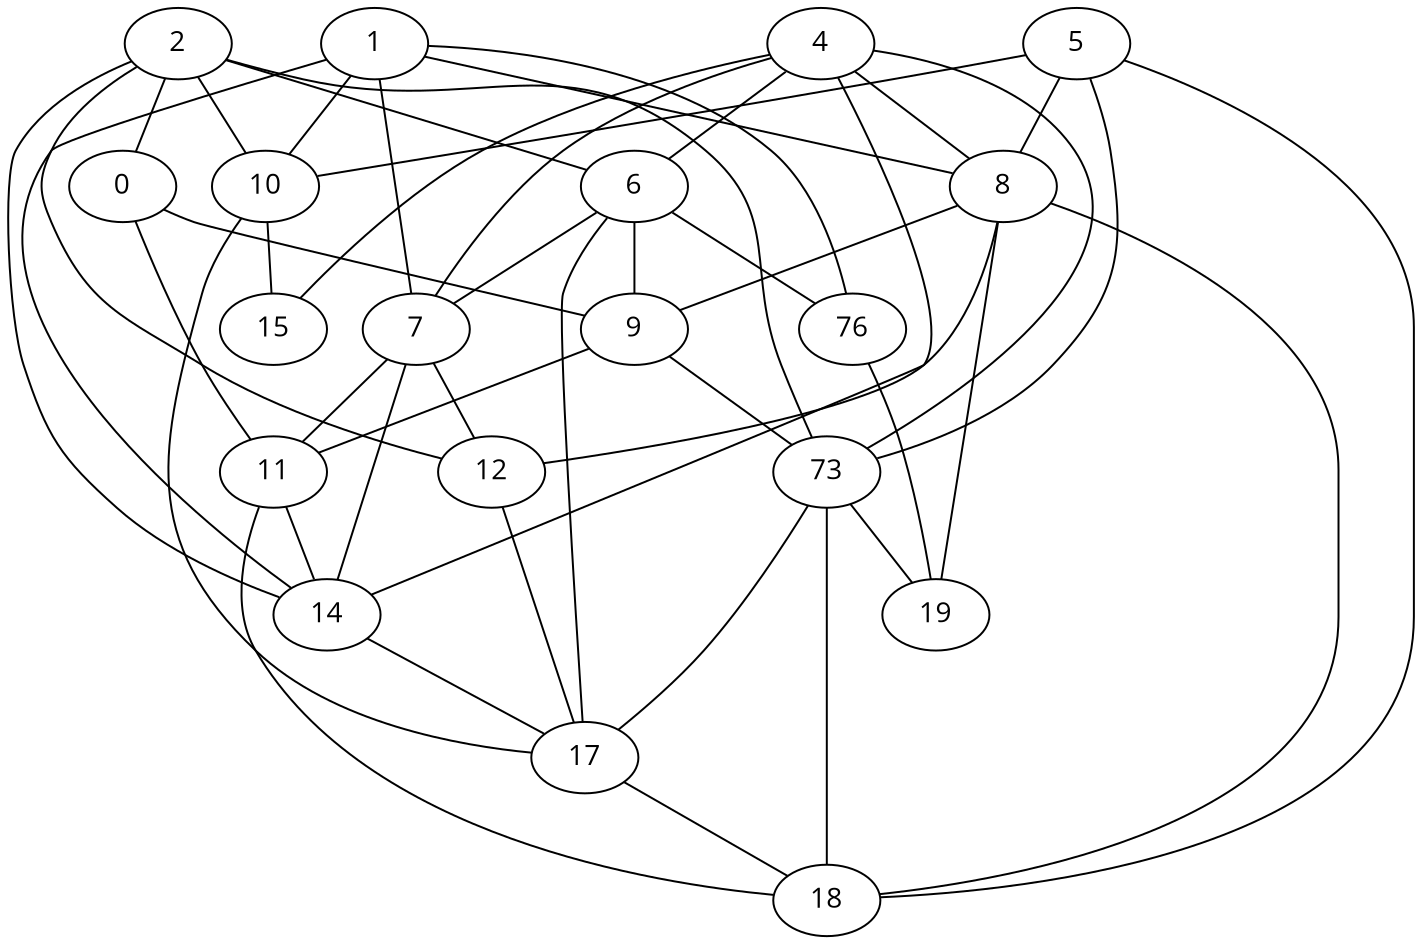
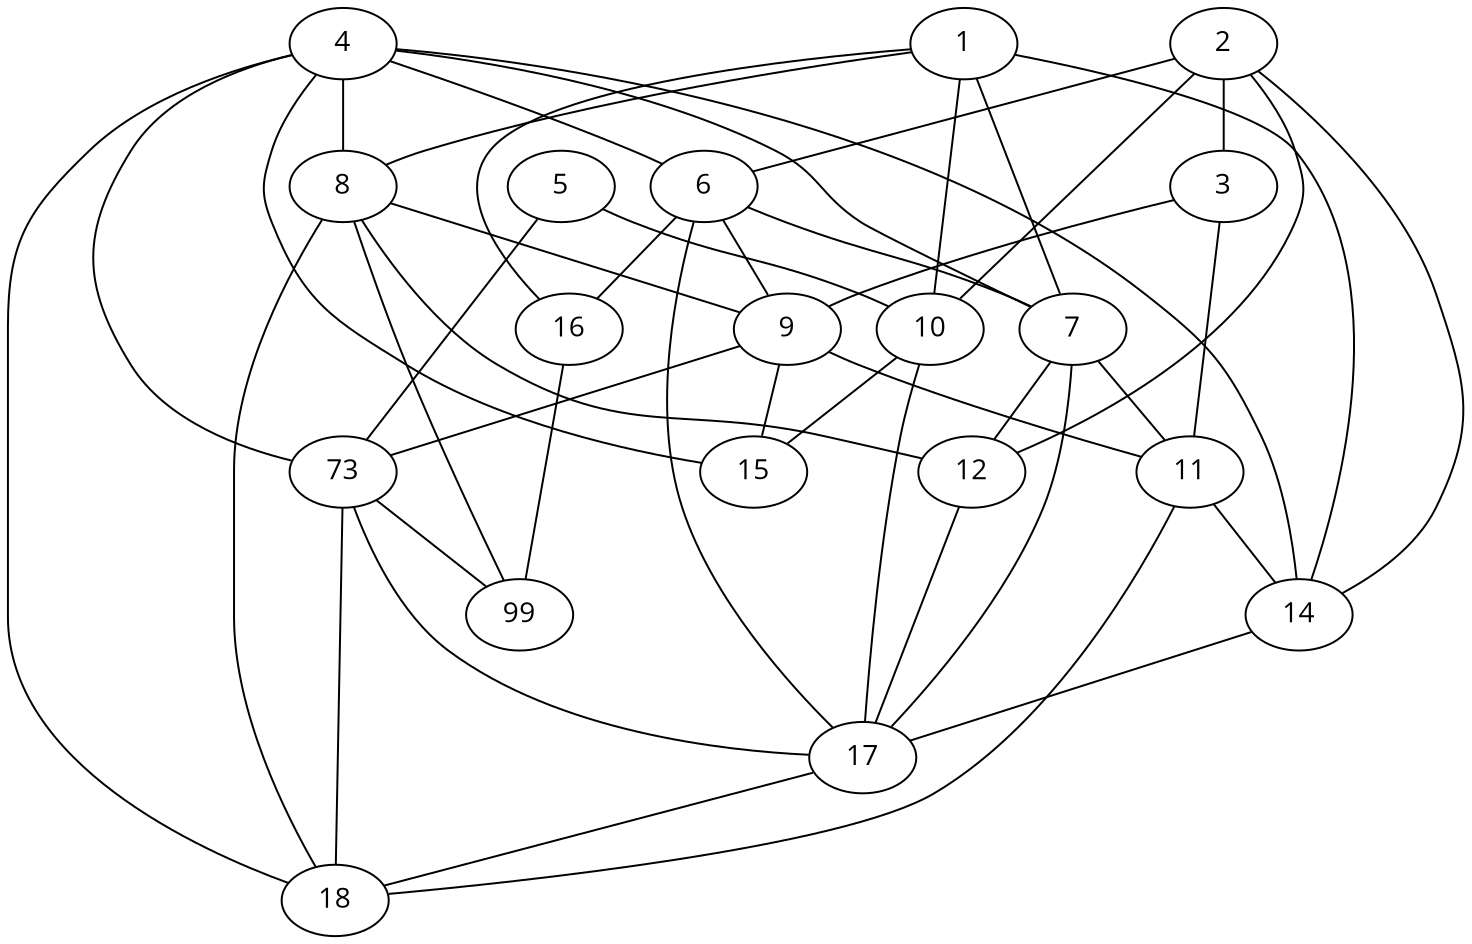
(1034, 126) -> none
(679, 132) -> none
(123, 186) -> (1224, 186)
(853, 329) -> (569, 329)
none -> (771, 400)
(372, 472) -> (1016, 562)
(1414, 592) -> (8, 462)
(936, 615) -> (520, 615)
